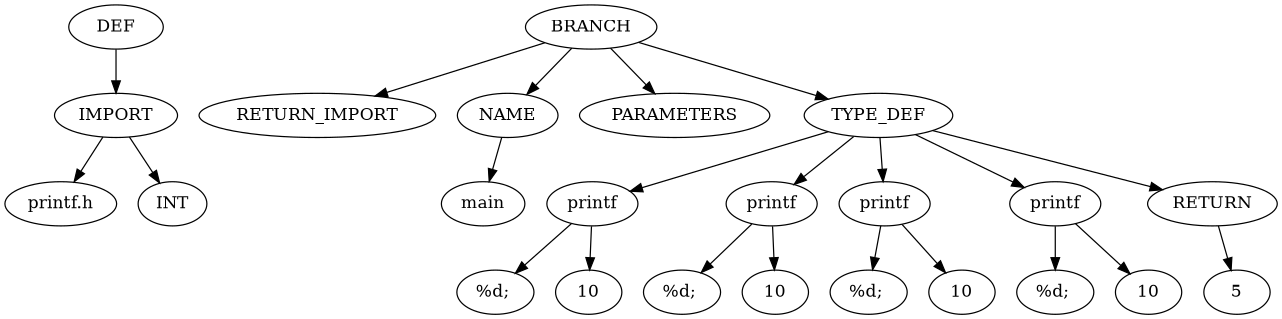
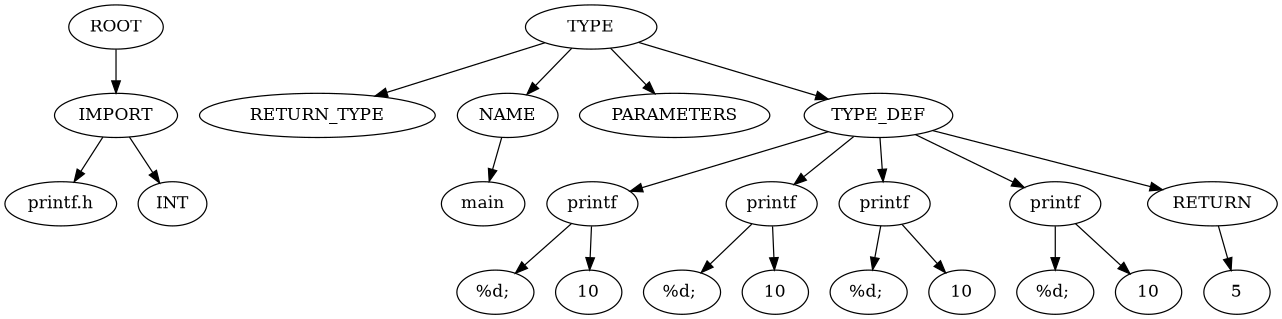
(116, 27) -> (116, 27)
(591, 27) -> (591, 27)
(317, 115) -> (317, 115)
